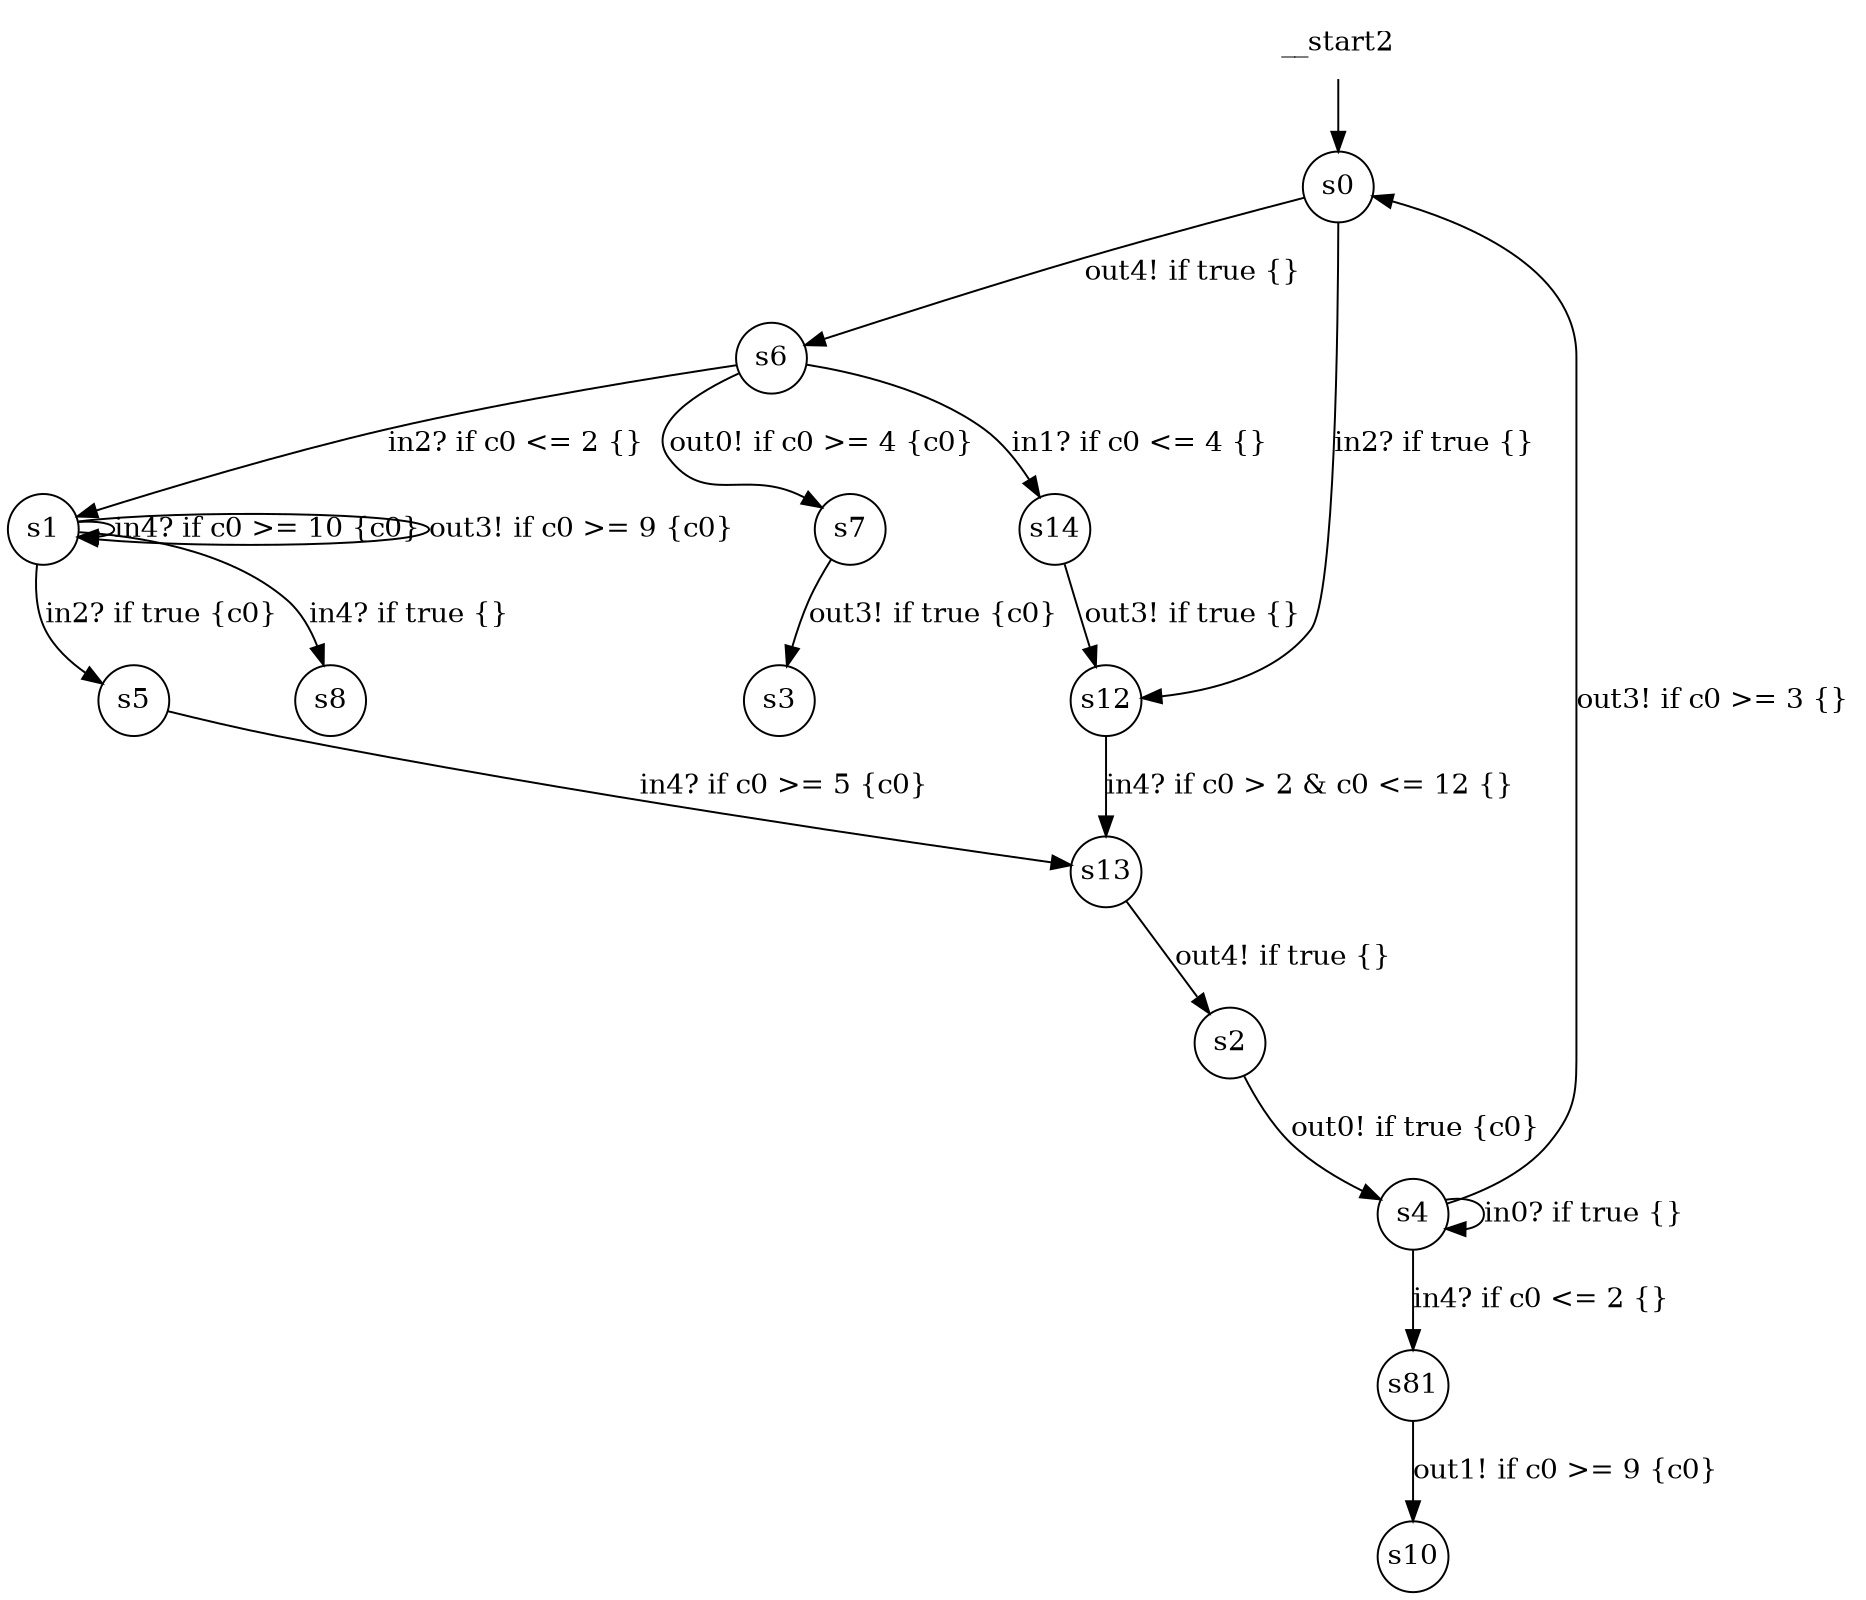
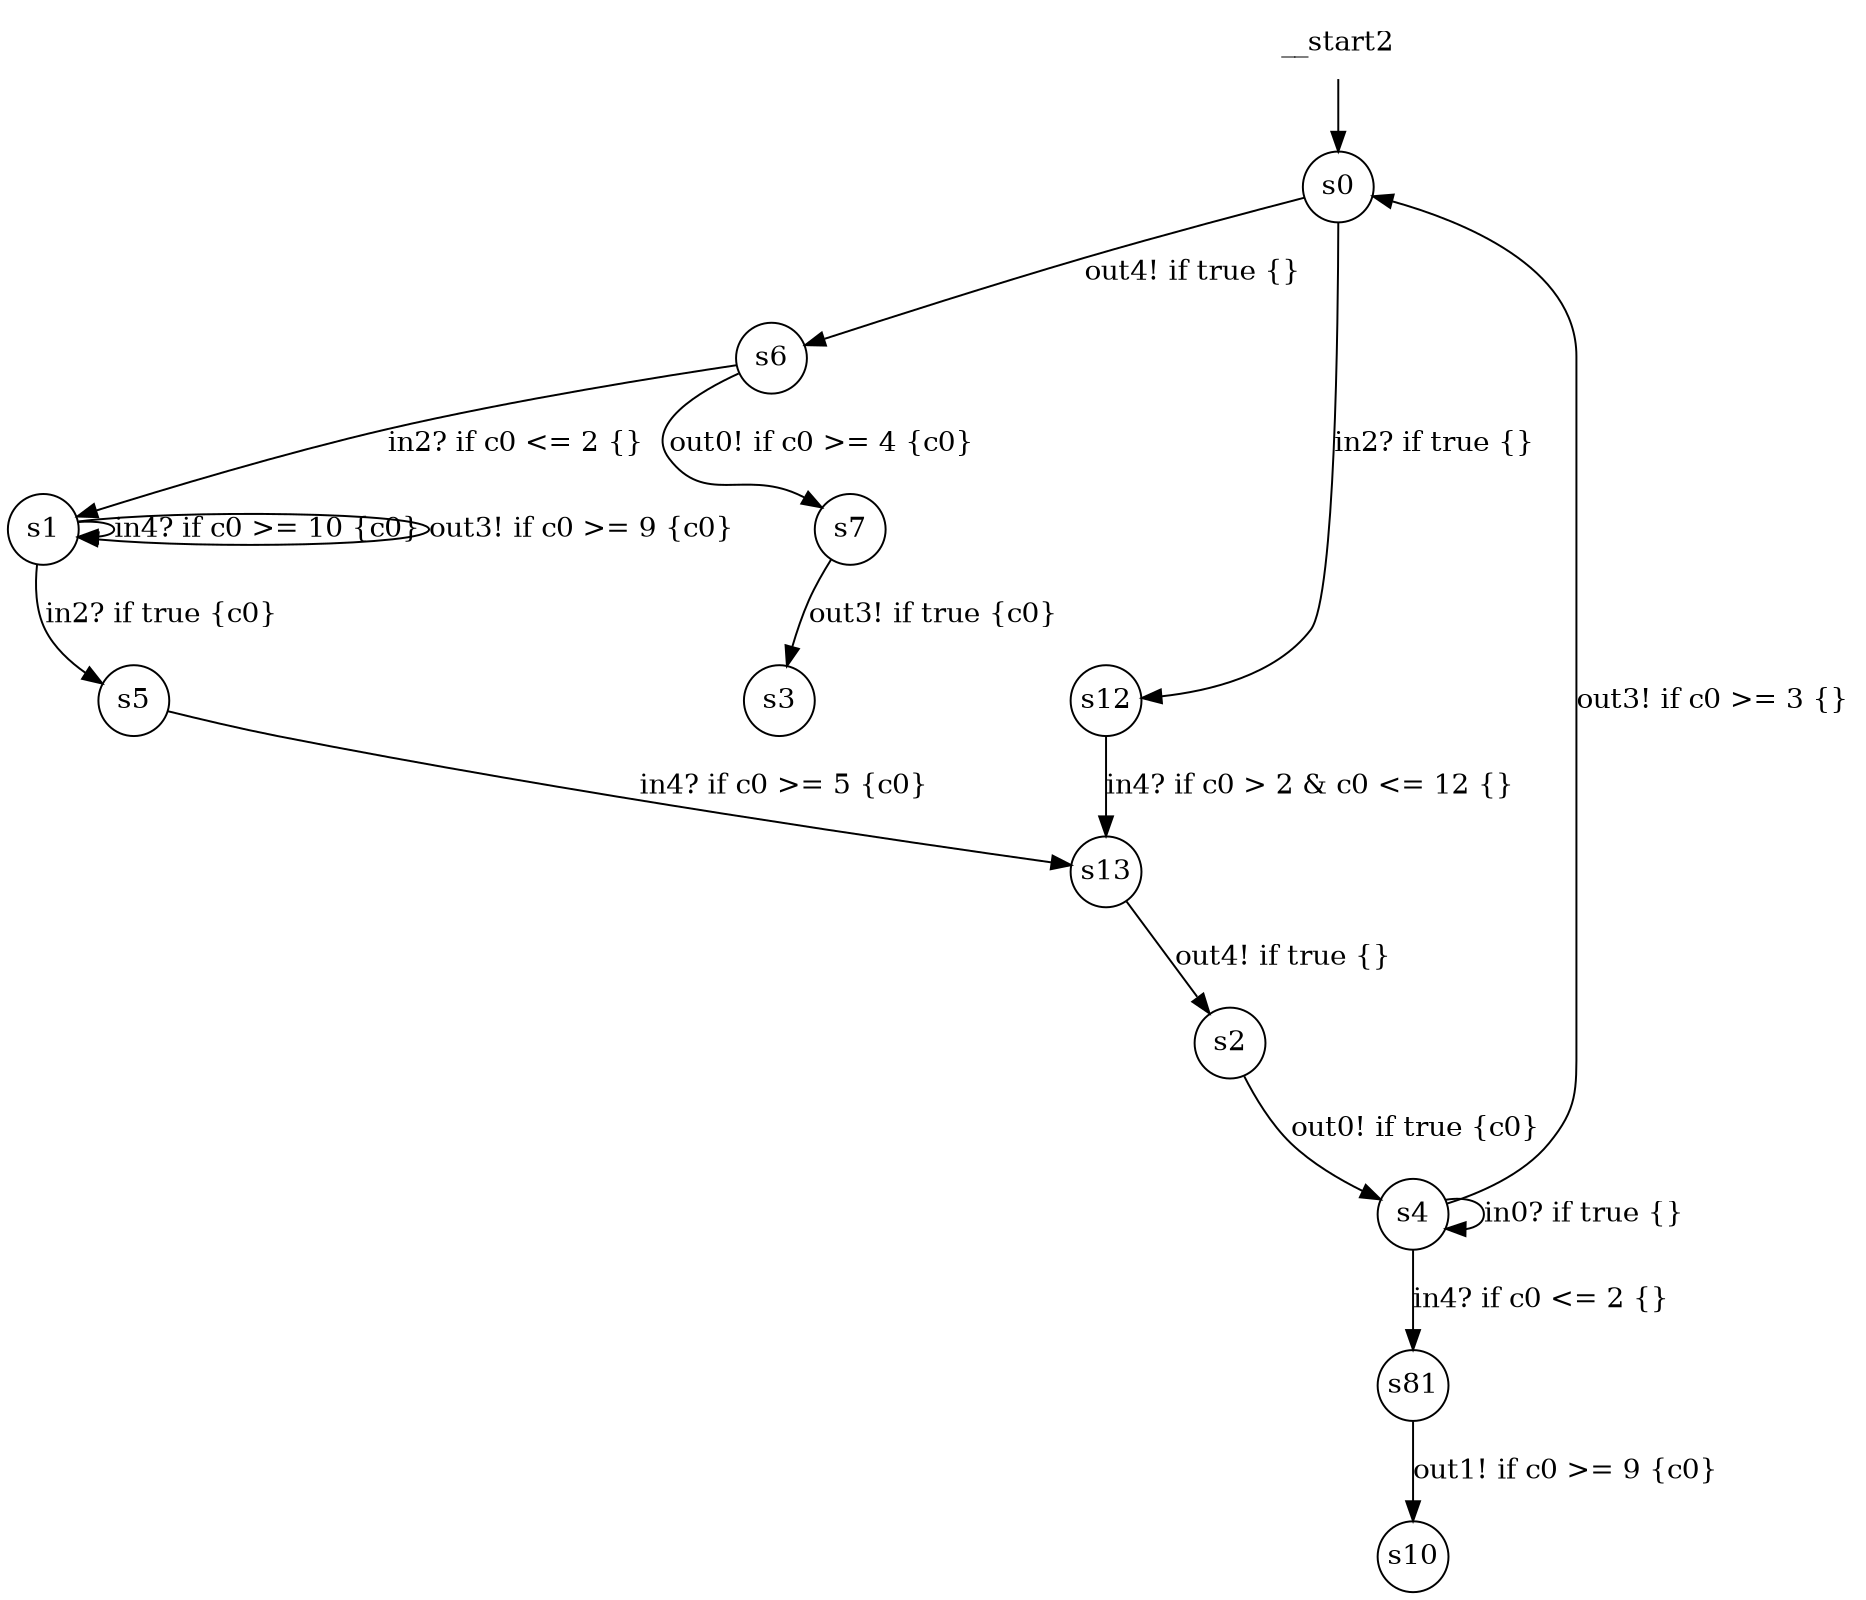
(1055, 529) -> none
(331, 701) -> none
